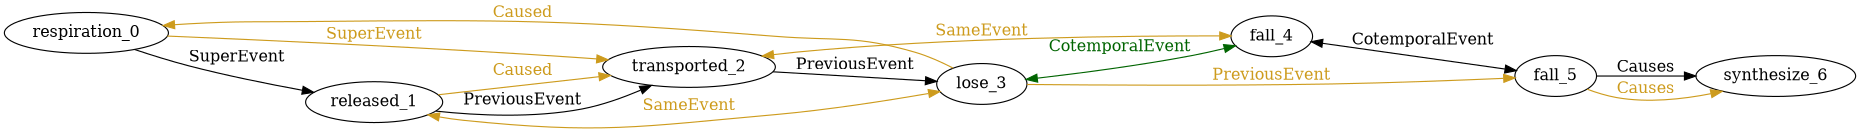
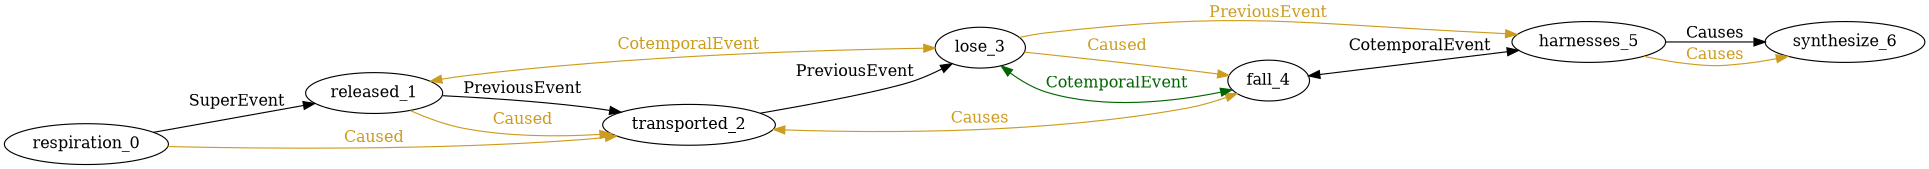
(566, 23) -> (1121, 63)
(982, 31) -> (980, 119)
(374, 35) -> (374, 138)
(1556, 76) -> (1589, 42)
(689, 106) -> (689, 45)
